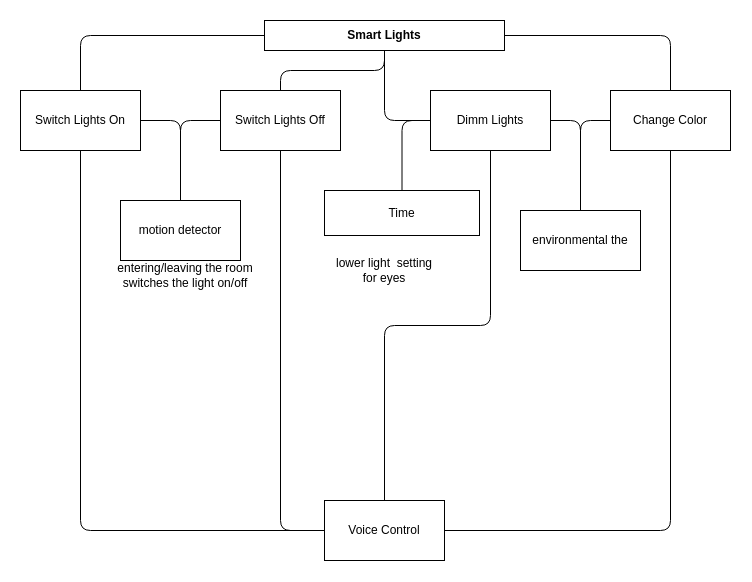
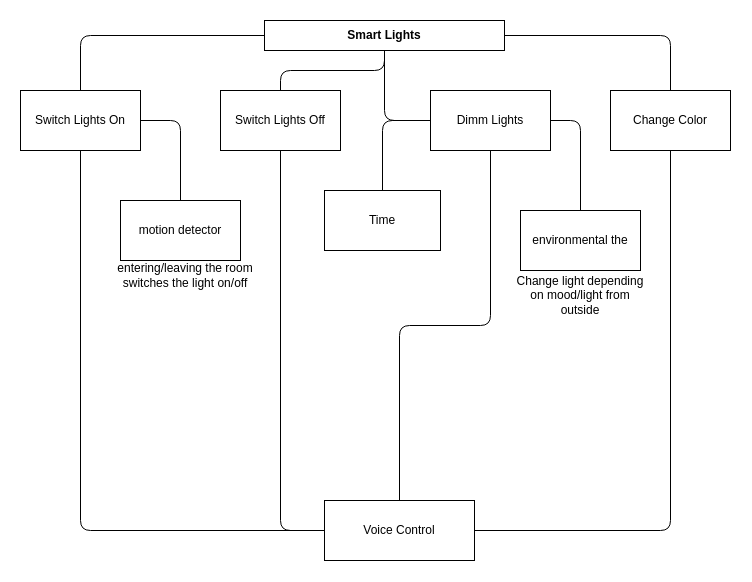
(598, 121) -> none
(183, 123) -> none
(402, 213) -> (383, 221)
(385, 271) -> none
none -> (581, 296)
(385, 531) -> (400, 531)
